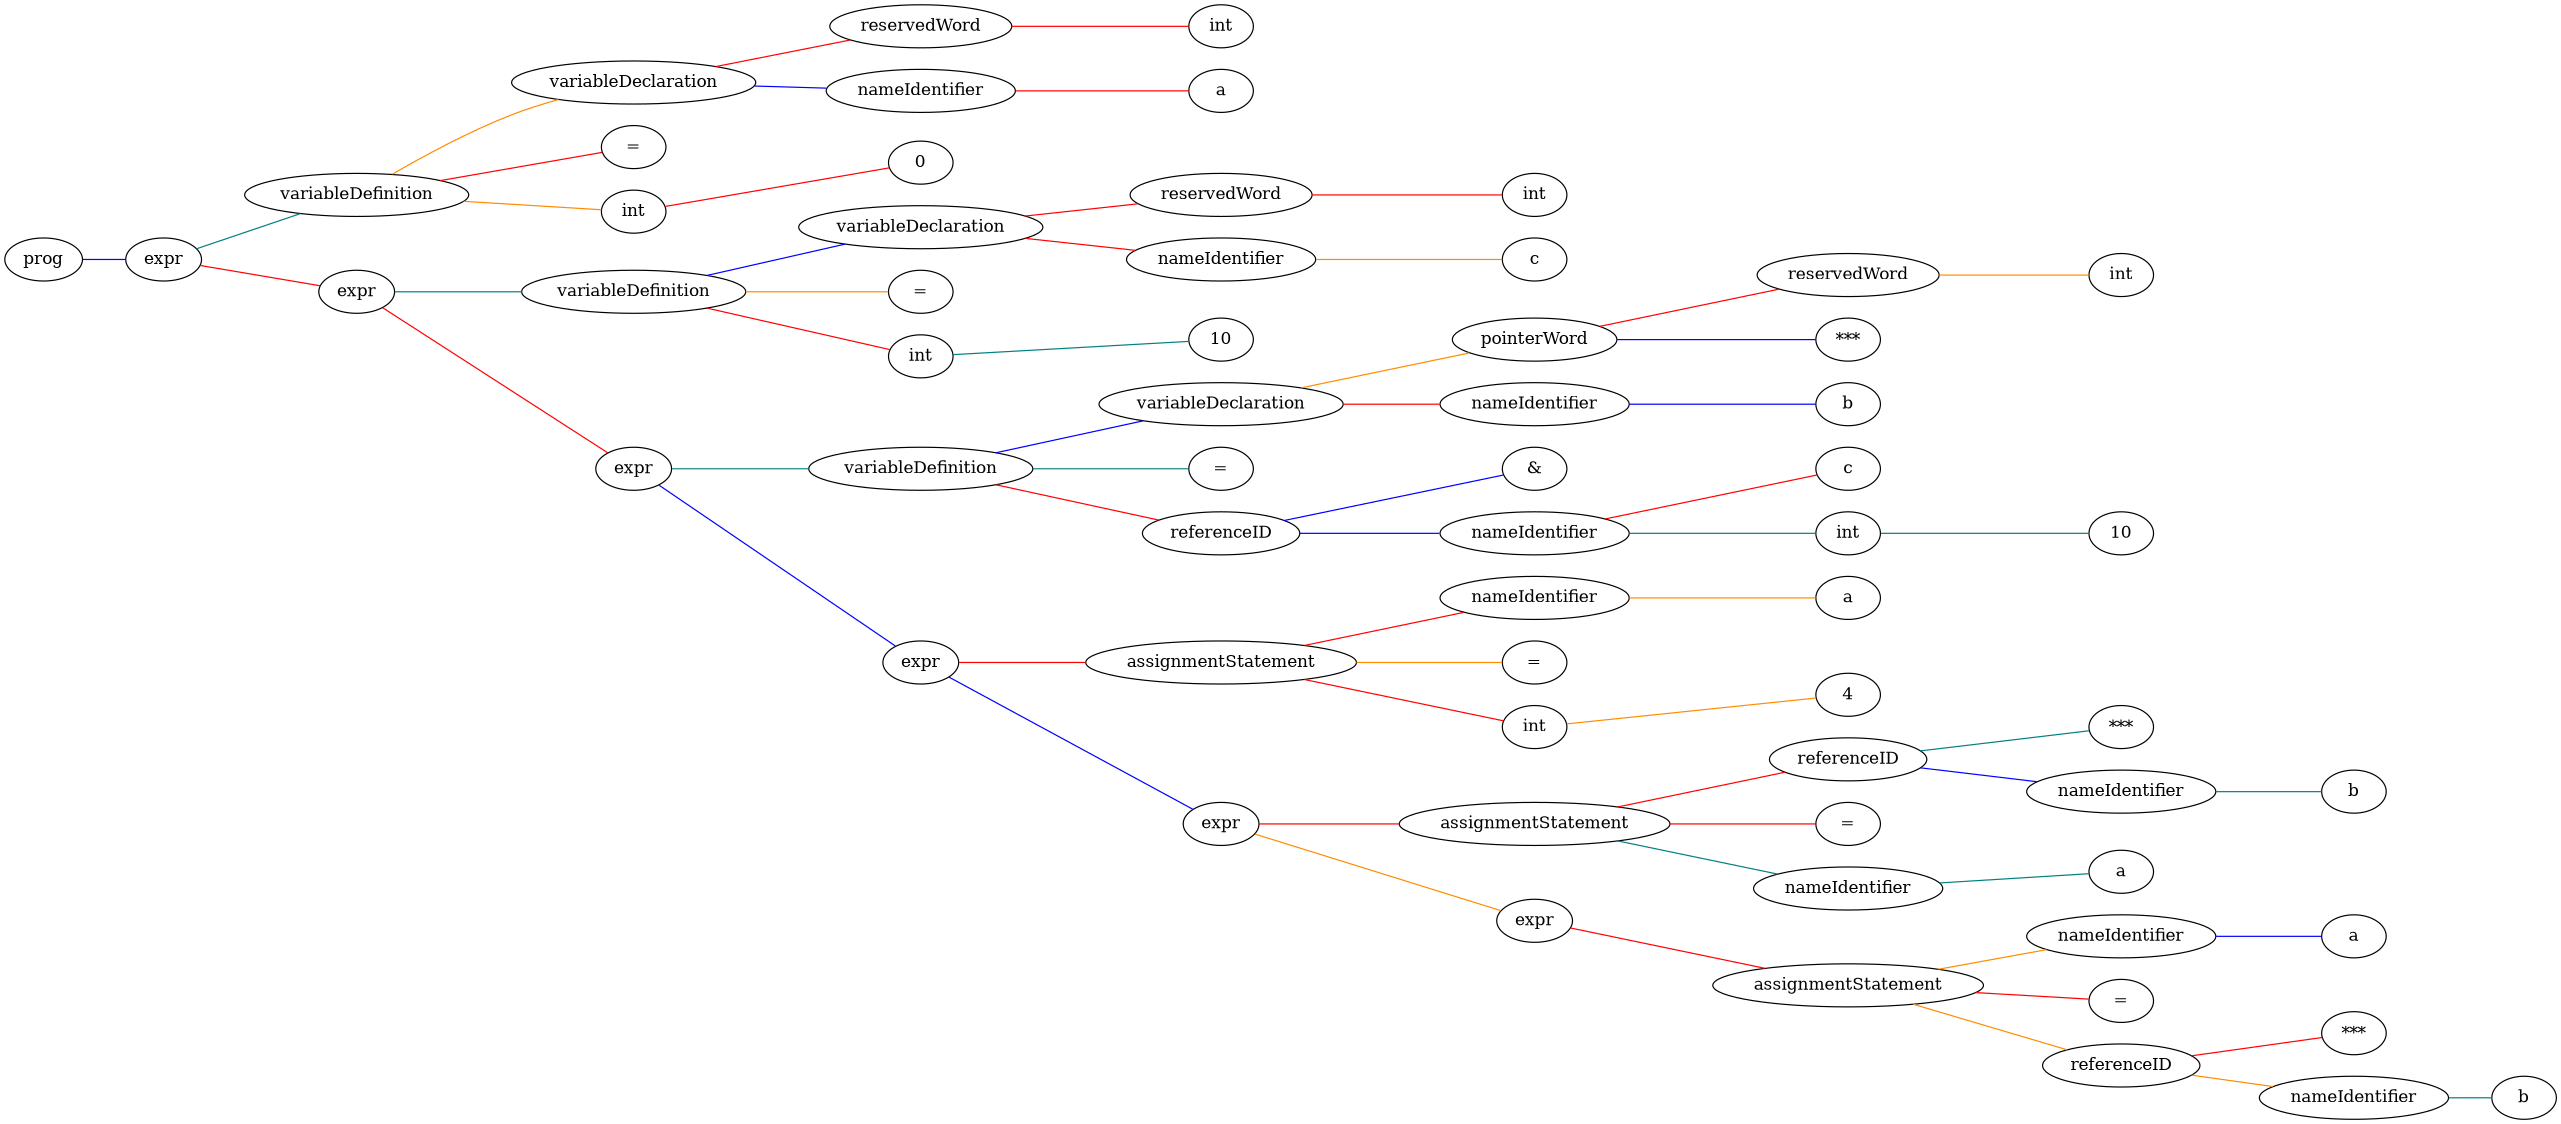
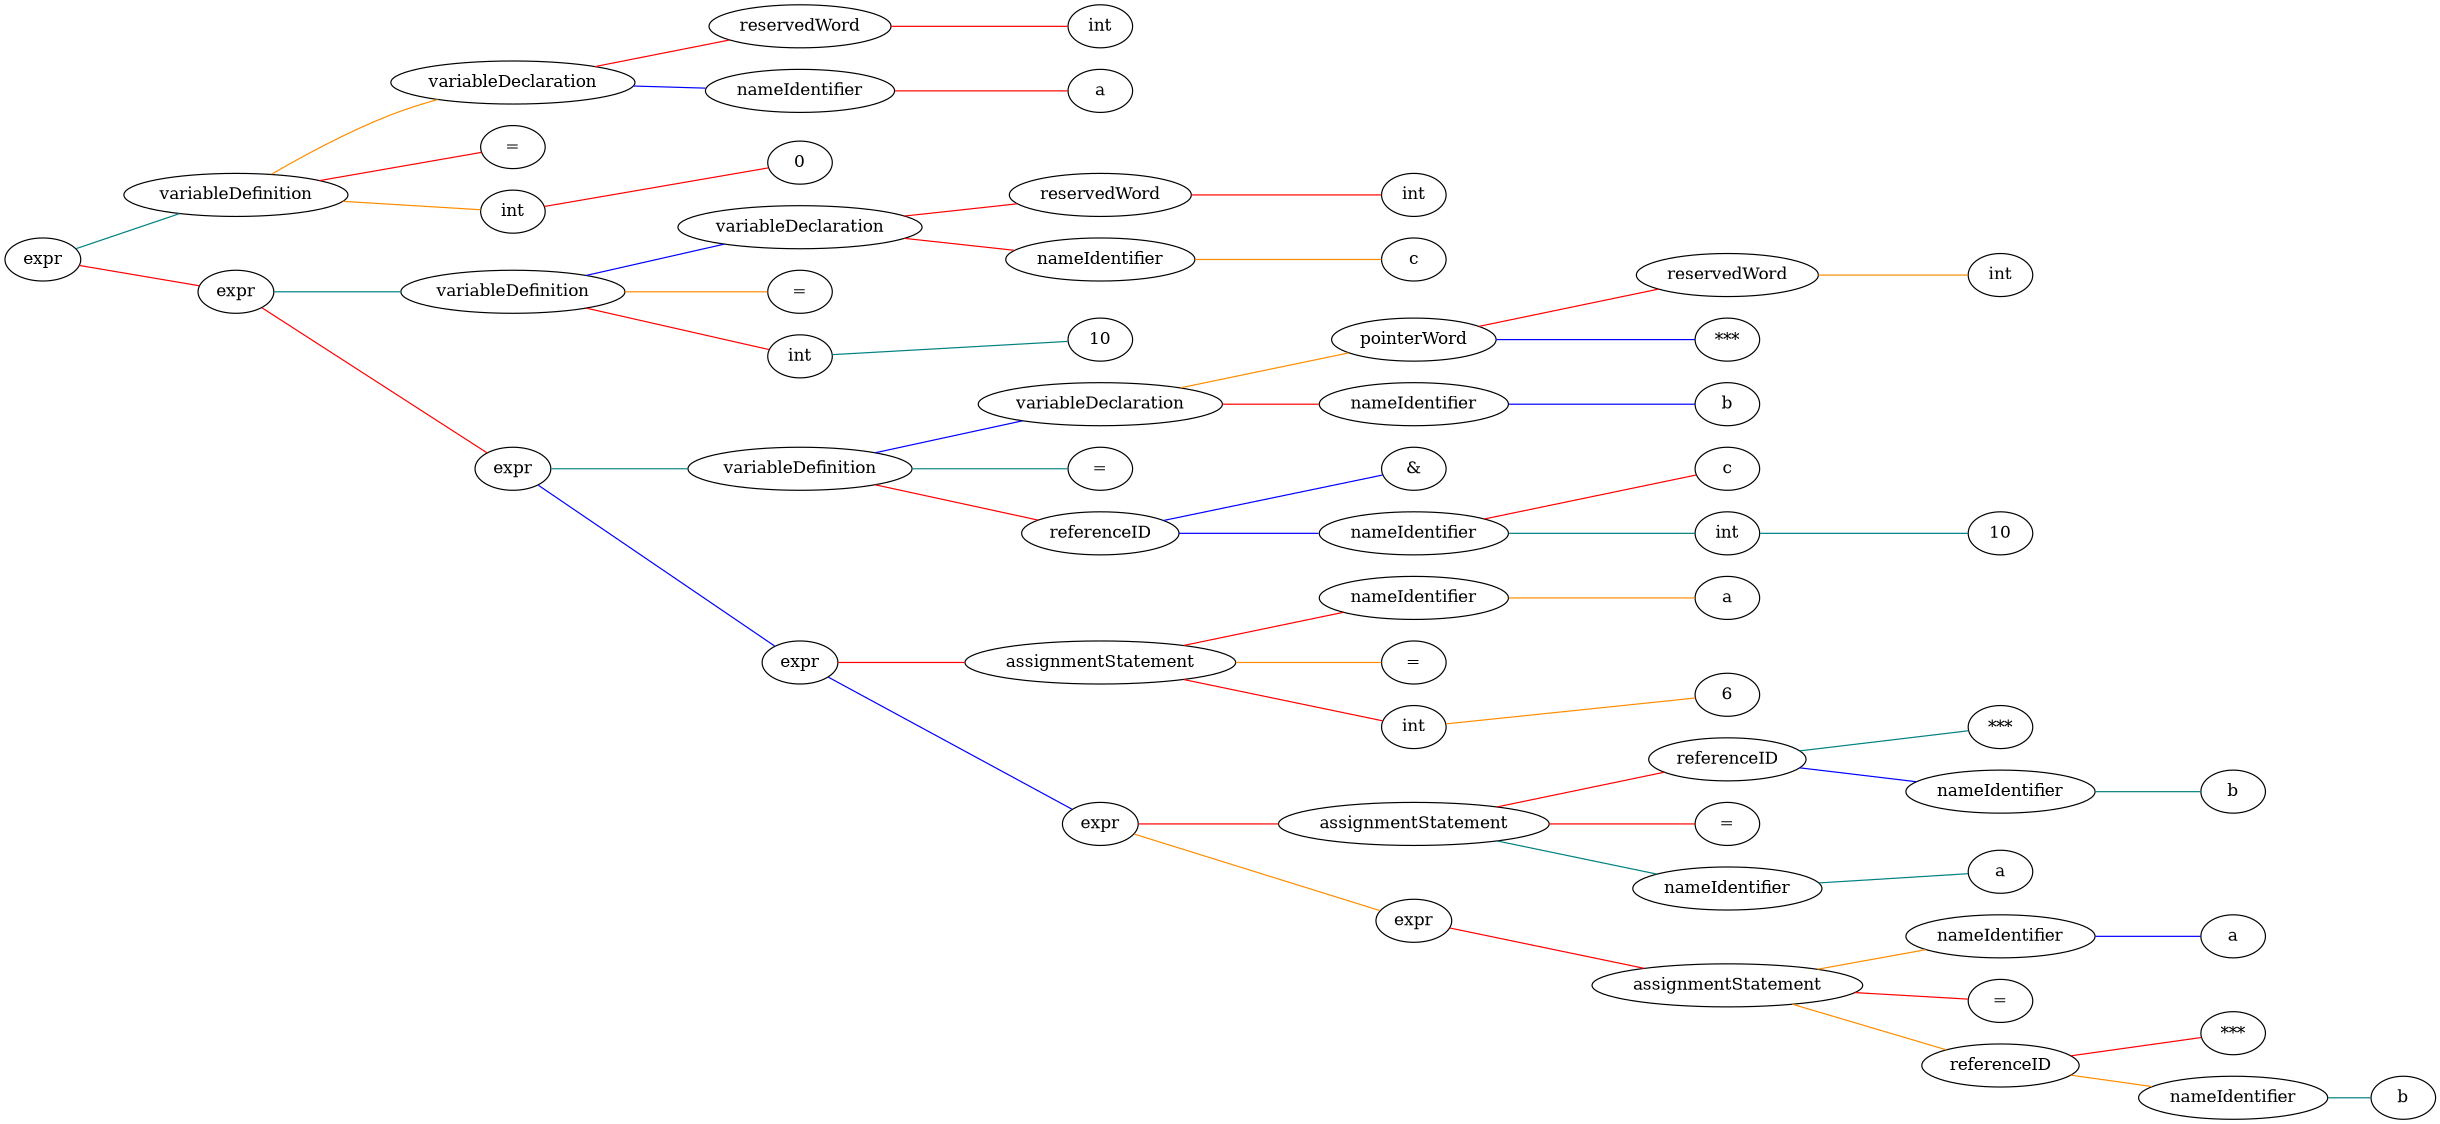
(44, 259) -> none
(1848, 695) -> (1727, 695)
